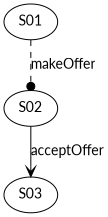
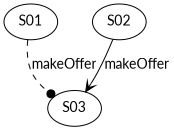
(31, 61) -> (30, 69)
(68, 152) -> (137, 65)
